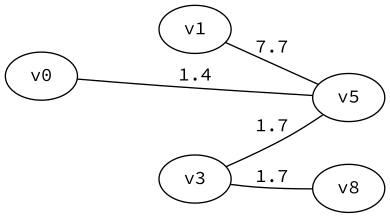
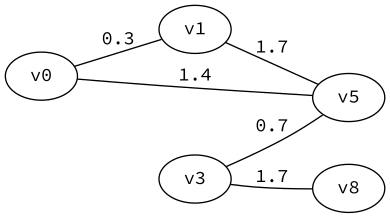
(272, 47) -> (272, 47)
none -> (118, 53)
(272, 126) -> (272, 126)
